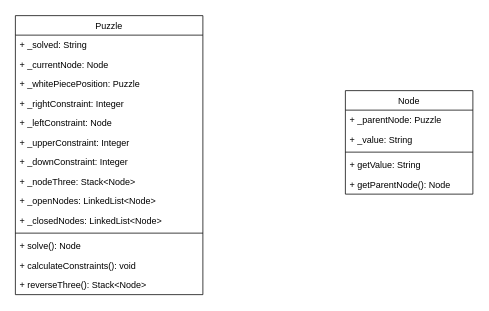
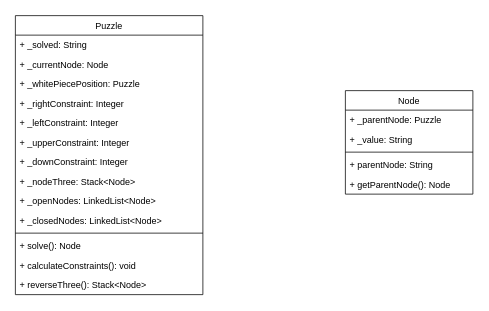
(72, 123) -> (79, 123)
(389, 165) -> (395, 165)
